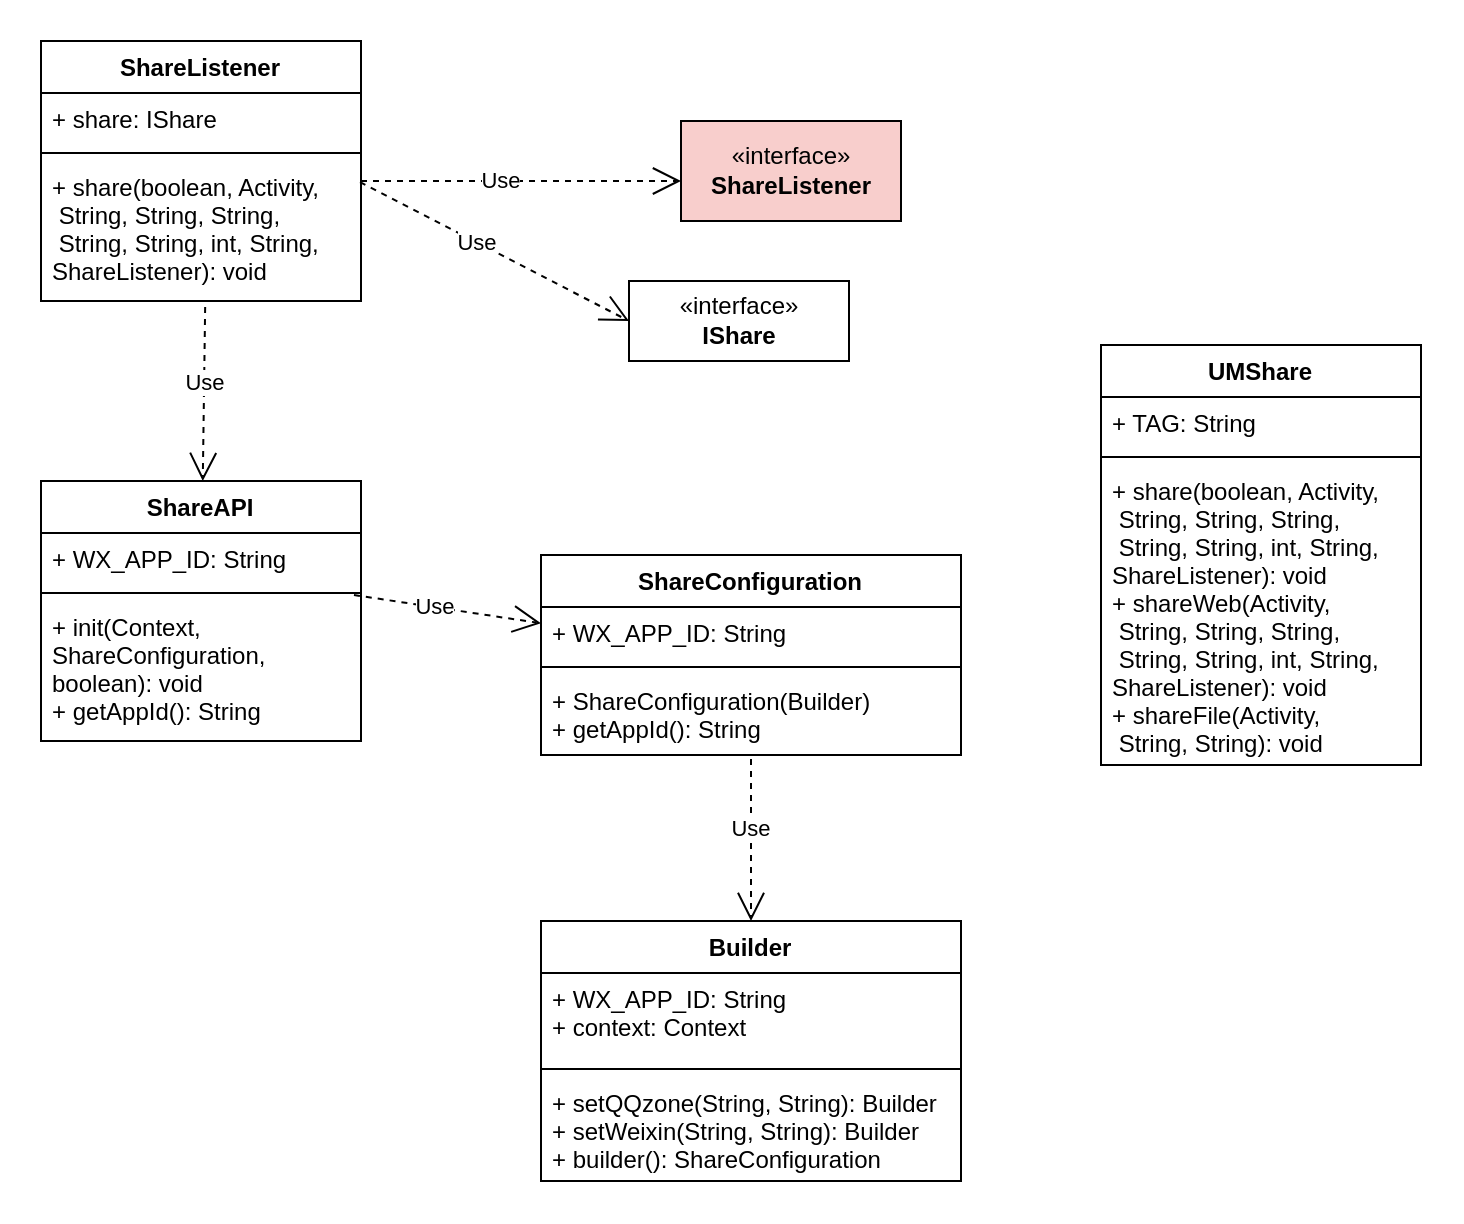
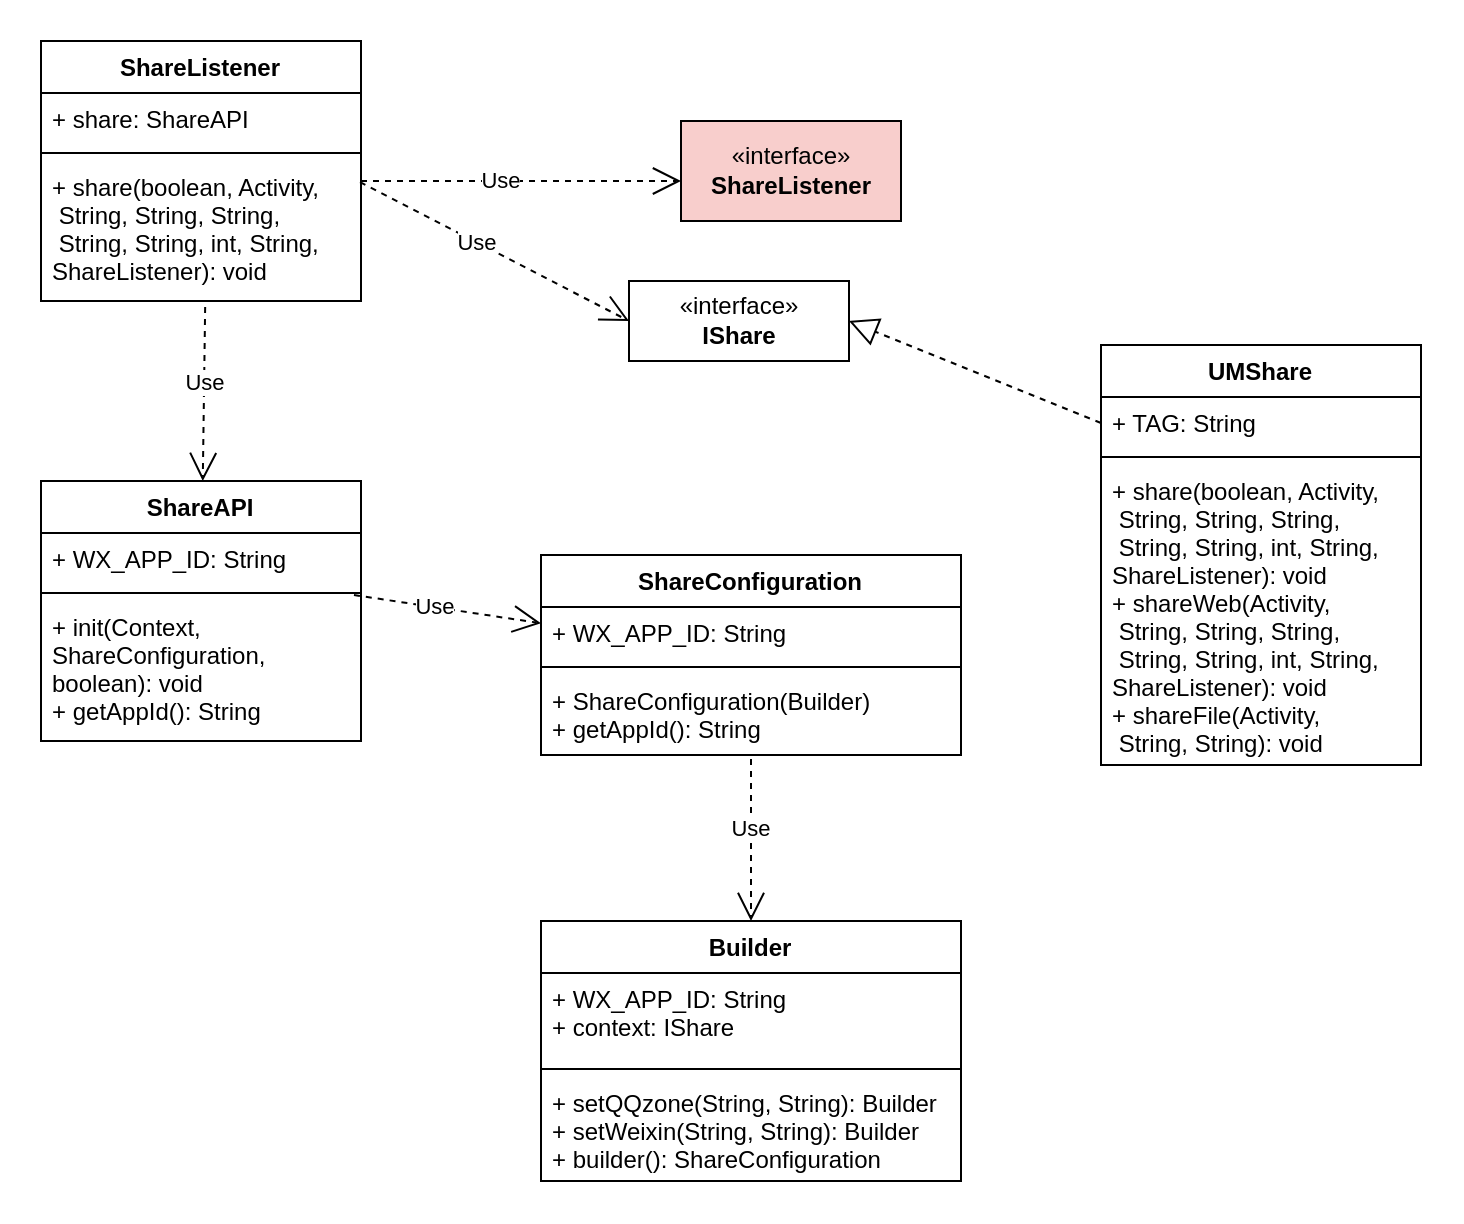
(147, 120) -> (160, 120)
none -> (987, 377)
(667, 1000) -> (667, 1000)
